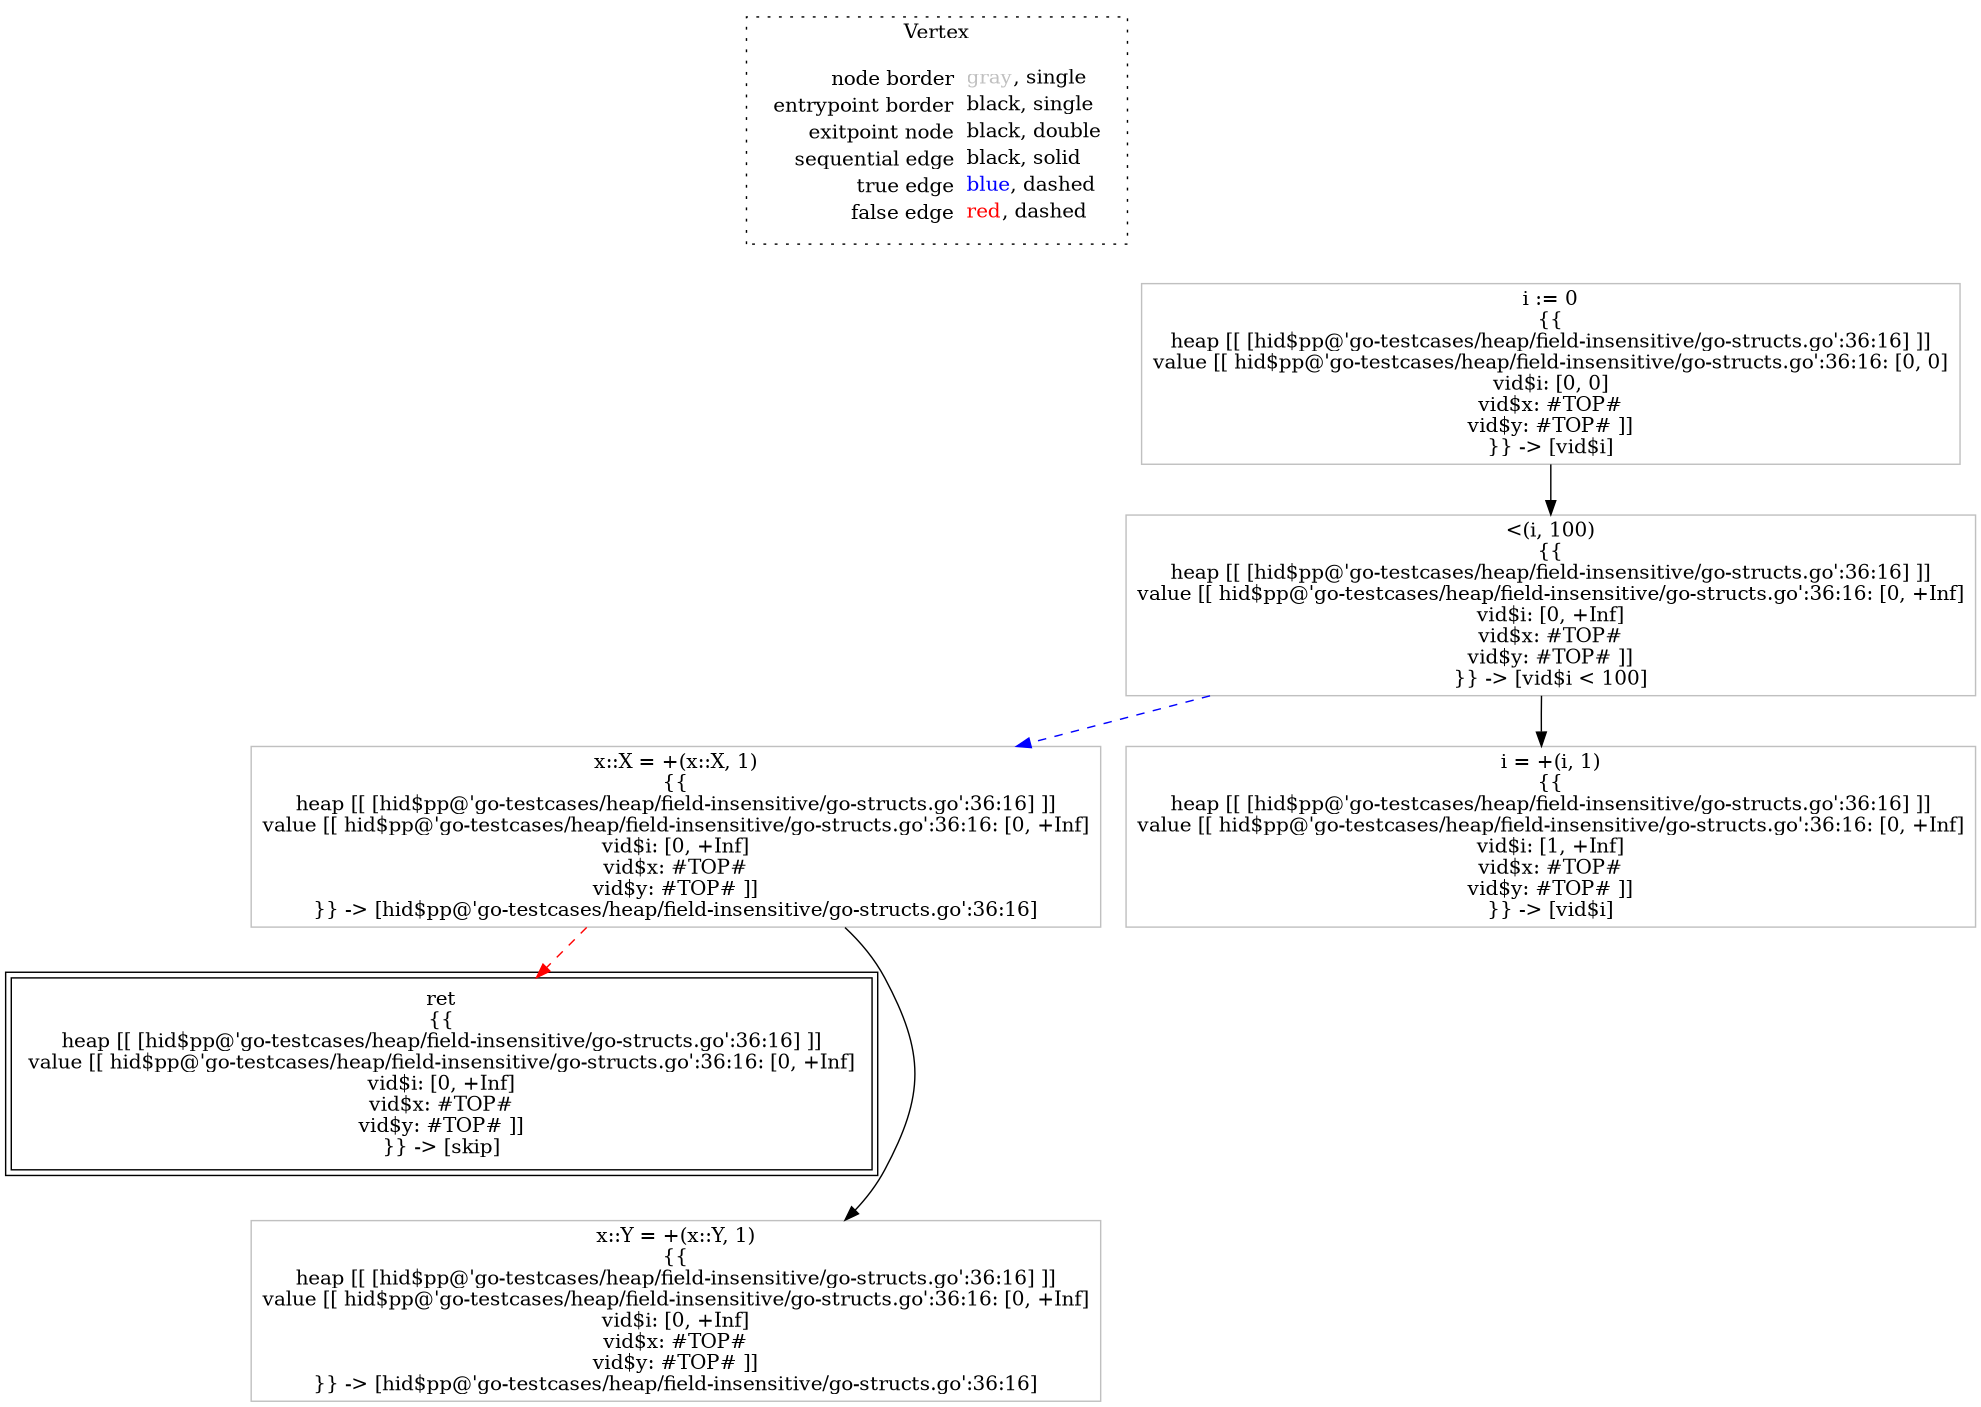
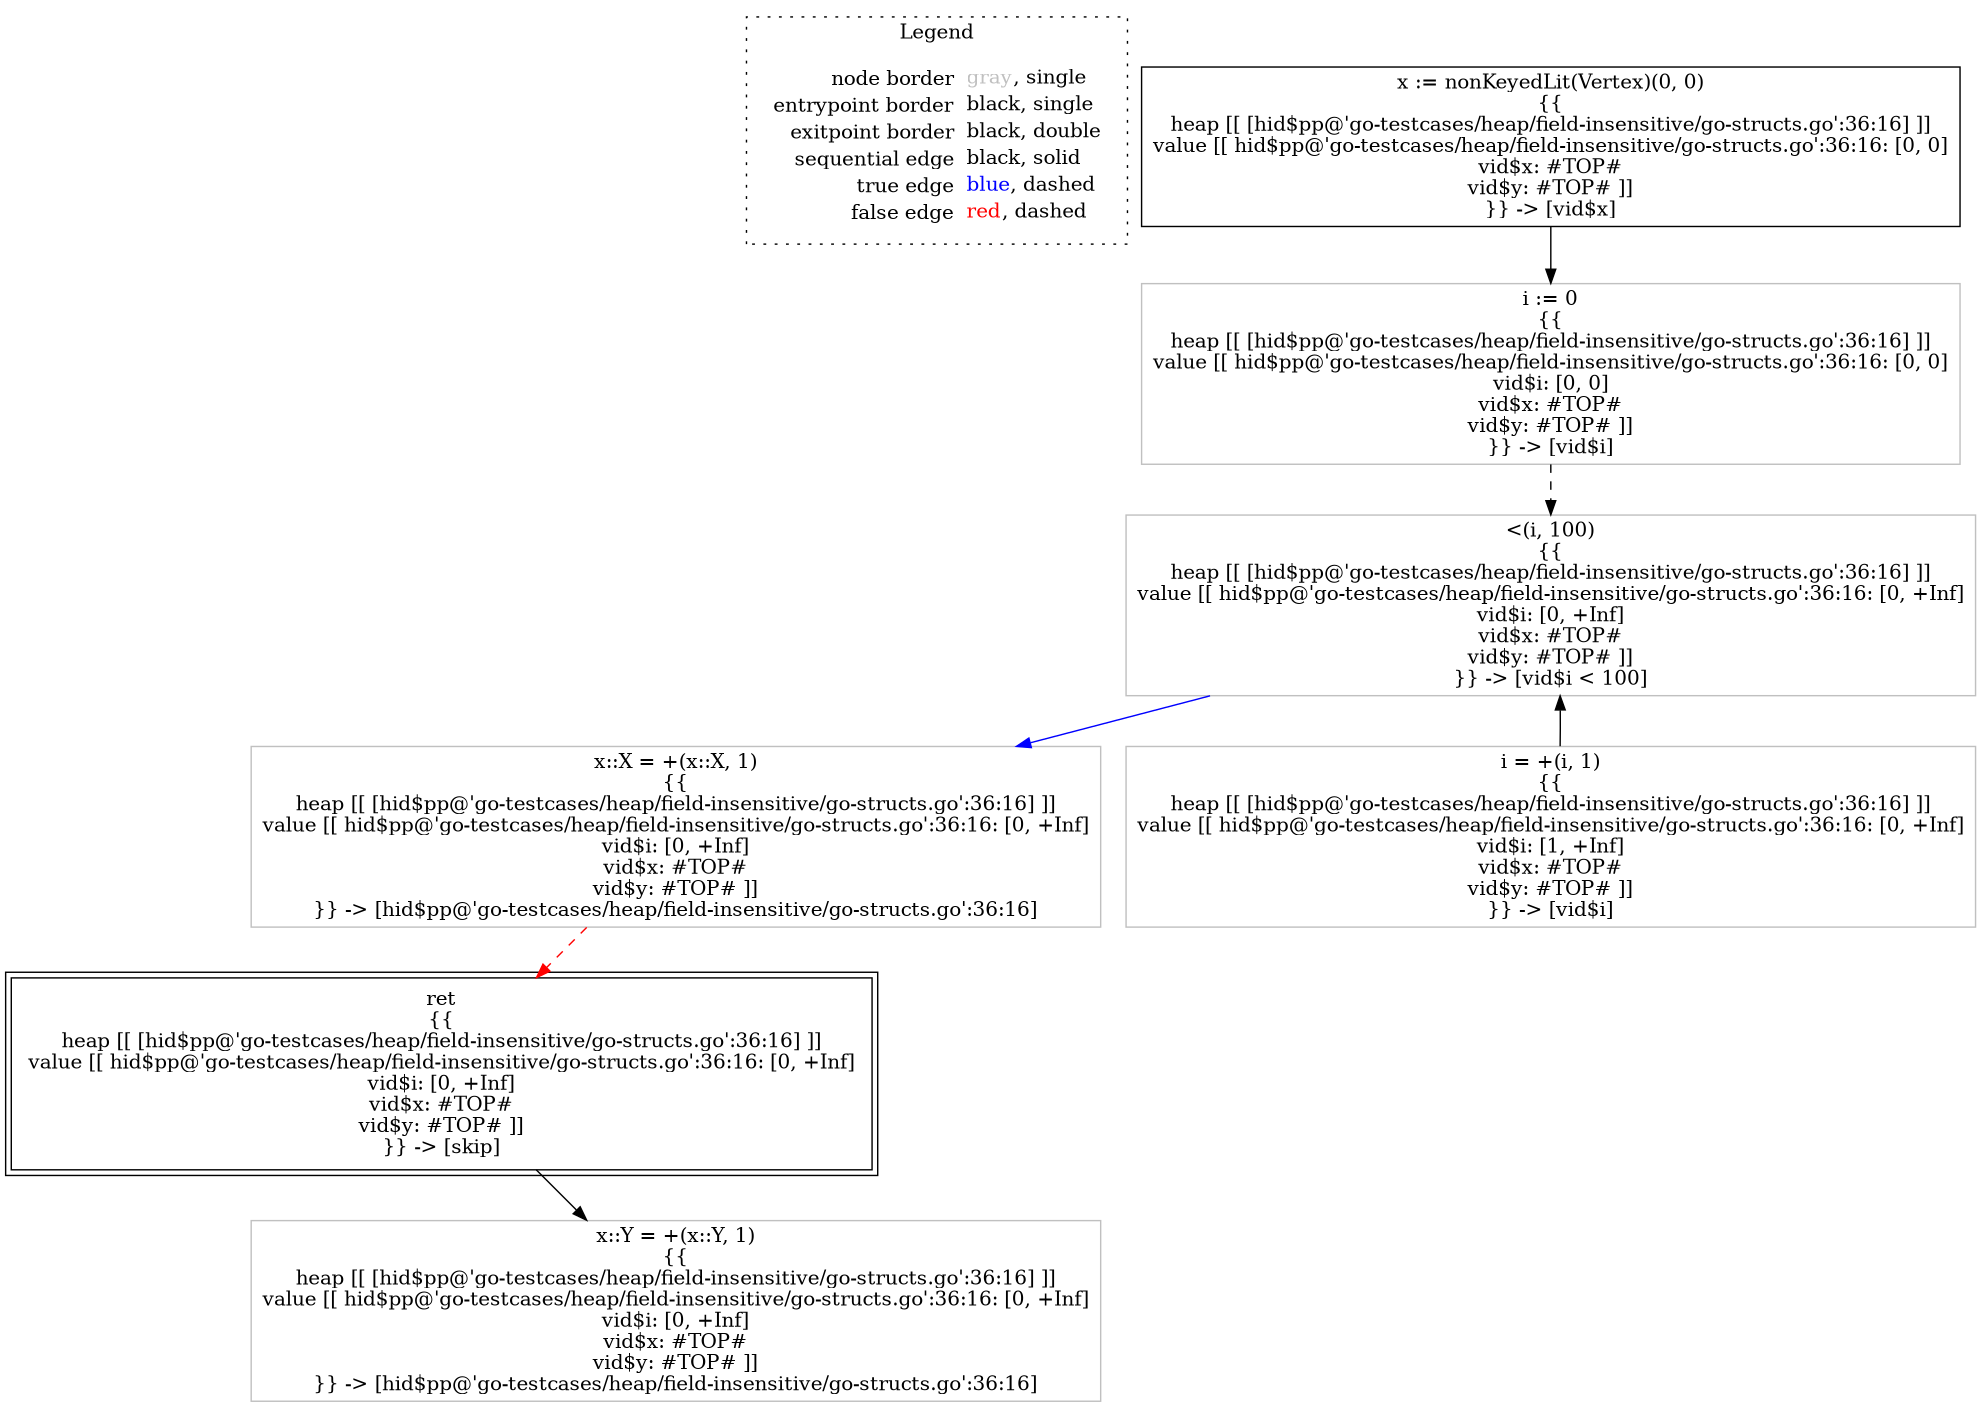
(937, 33) -> (937, 33)
(885, 133) -> (876, 133)
none -> (1551, 147)
(1551, 482) -> (1551, 482)
(1541, 714) -> (1560, 728)
(1120, 719) -> (1120, 719)
(914, 1067) -> (556, 1190)
